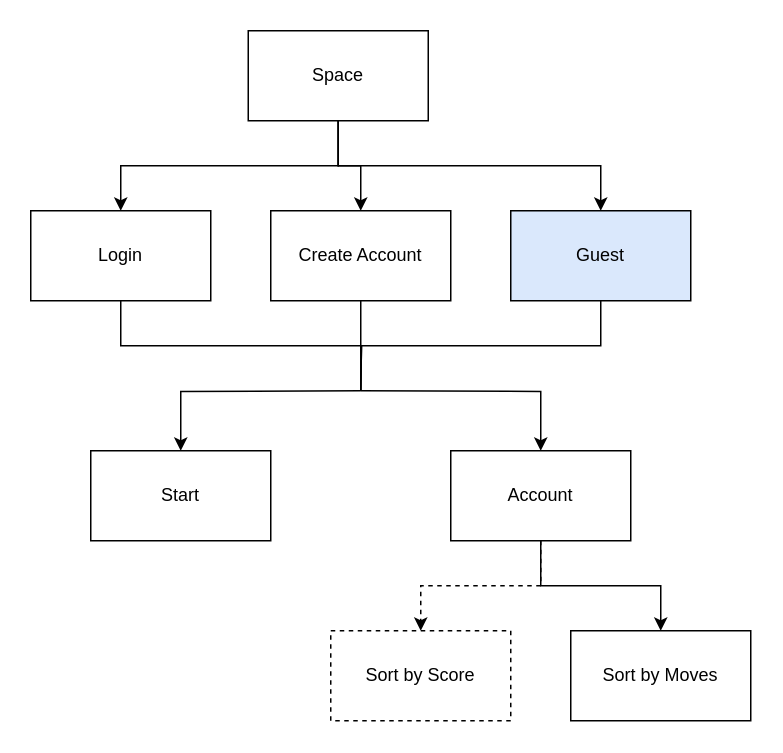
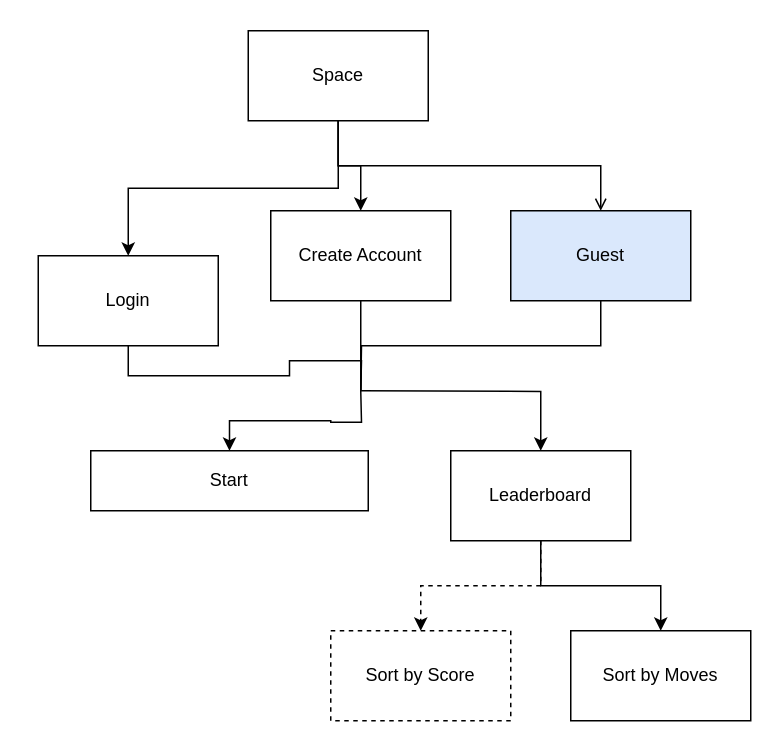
(601, 199) -> (601, 201)
(121, 256) -> (128, 301)
(181, 496) -> (230, 481)
(541, 496) -> (541, 496)
